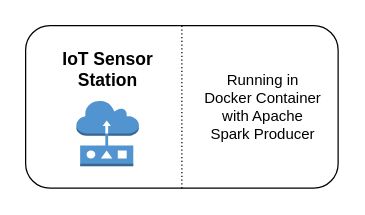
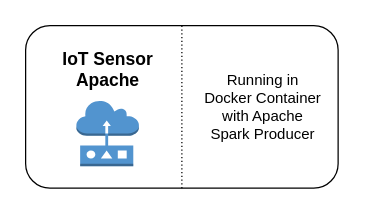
(108, 69) -> (108, 69)
